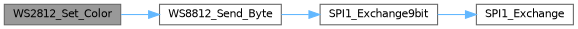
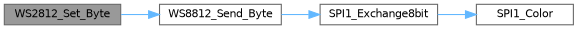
(63, 15) -> (63, 15)
(379, 15) -> (379, 15)
(525, 15) -> (525, 15)
